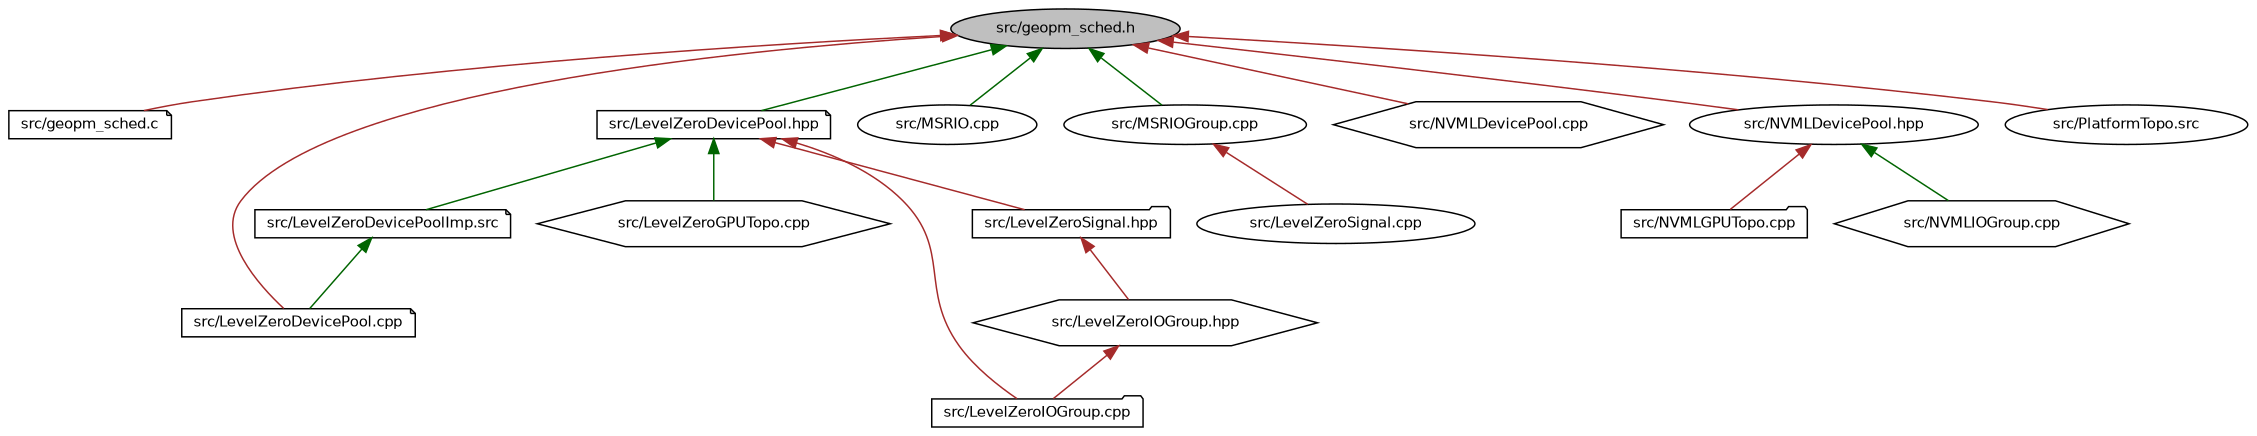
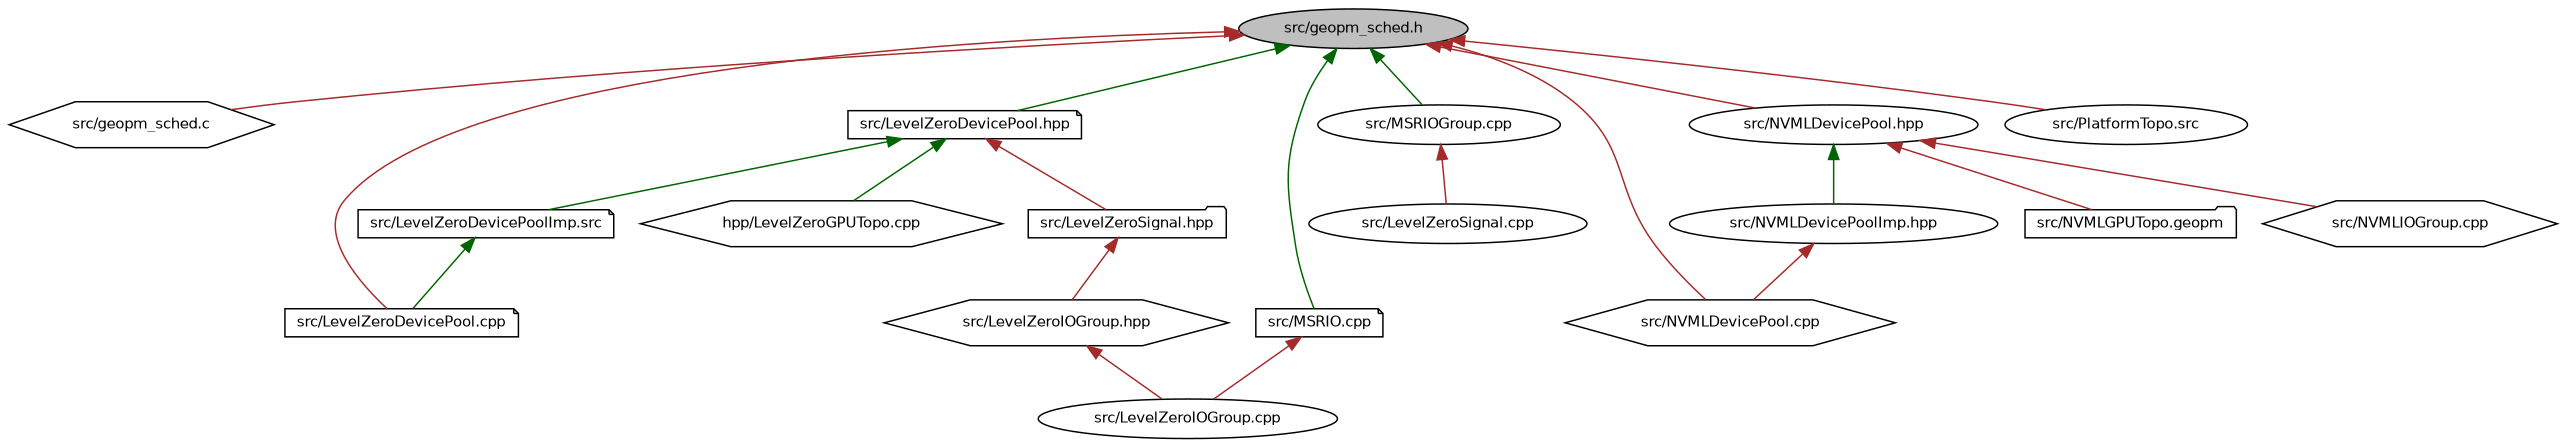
(90, 125) -> (142, 125)
(947, 125) -> (1319, 323)
(1911, 177) -> (2126, 175)
(714, 224) -> (821, 224)
(1714, 224) -> (2131, 224)
none -> (1834, 224)
(931, 250) -> (1251, 373)
(1037, 413) -> (1188, 419)
